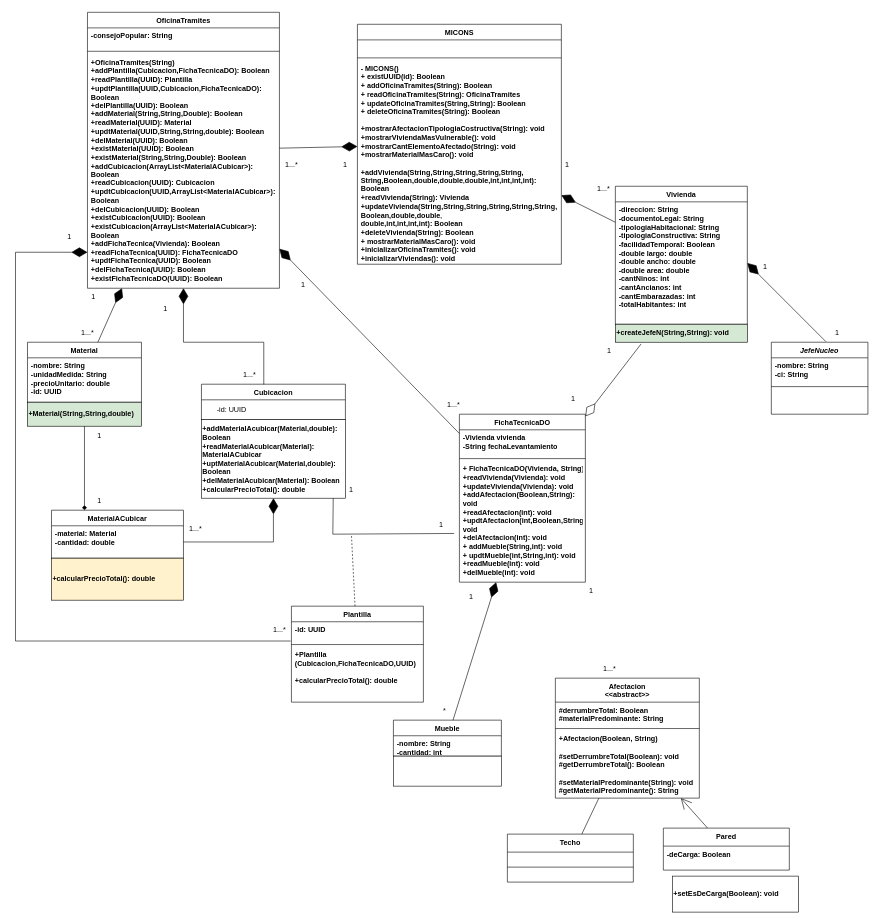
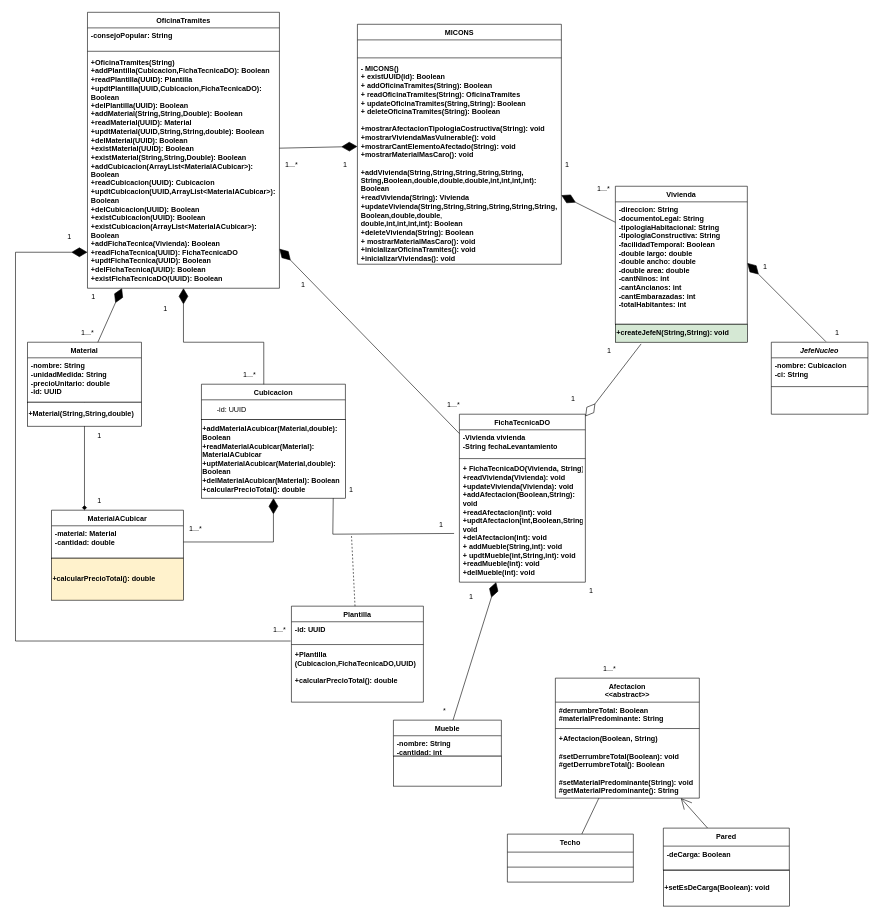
(803, 371) -> (810, 371)
(84, 414) -> (84, 414)
(735, 894) -> (726, 888)
